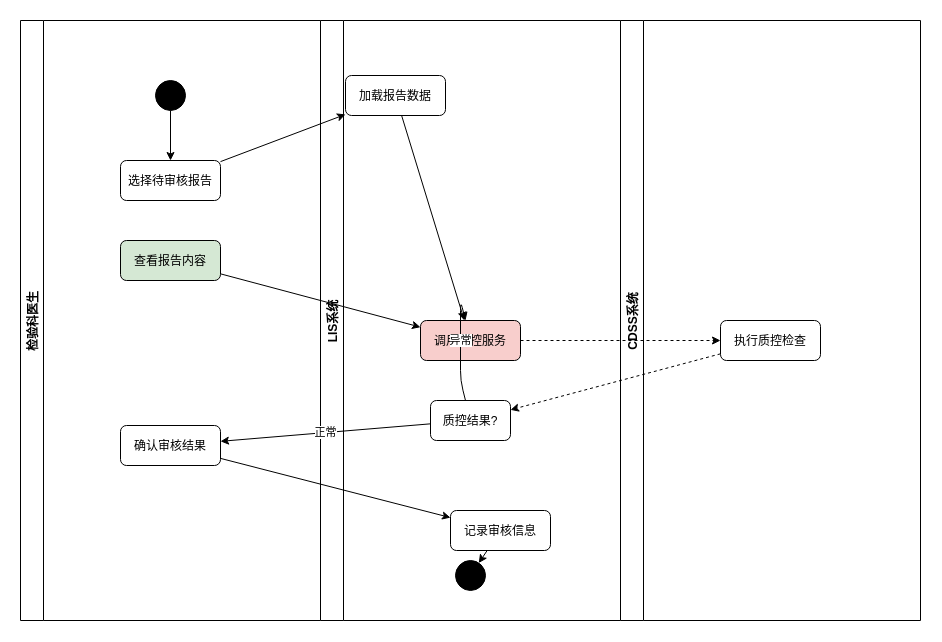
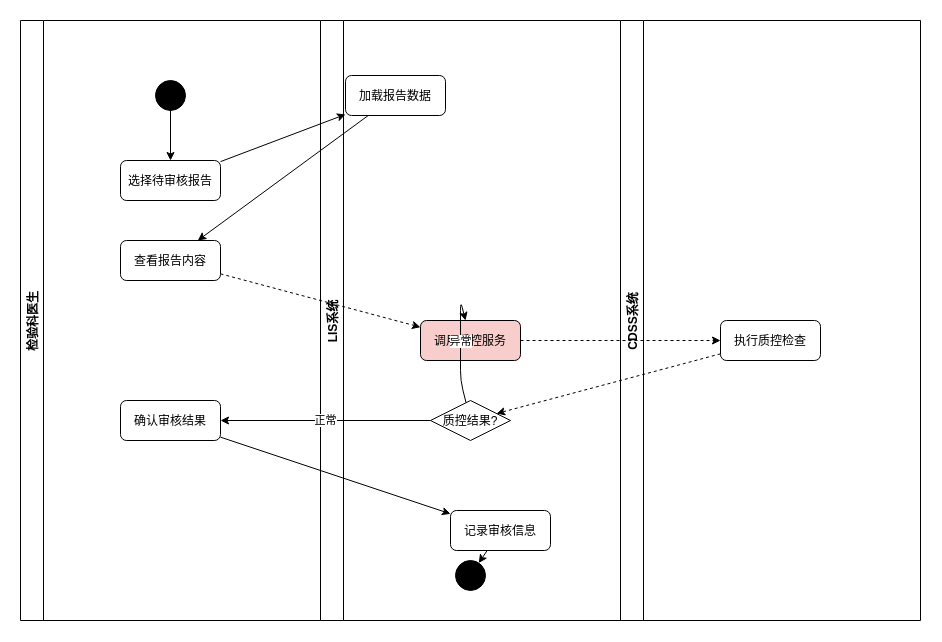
(430, 209) -> (286, 176)
(171, 261) -> (171, 261)
(317, 300) -> (317, 300)
(471, 421) -> (471, 421)
(171, 446) -> (171, 421)
